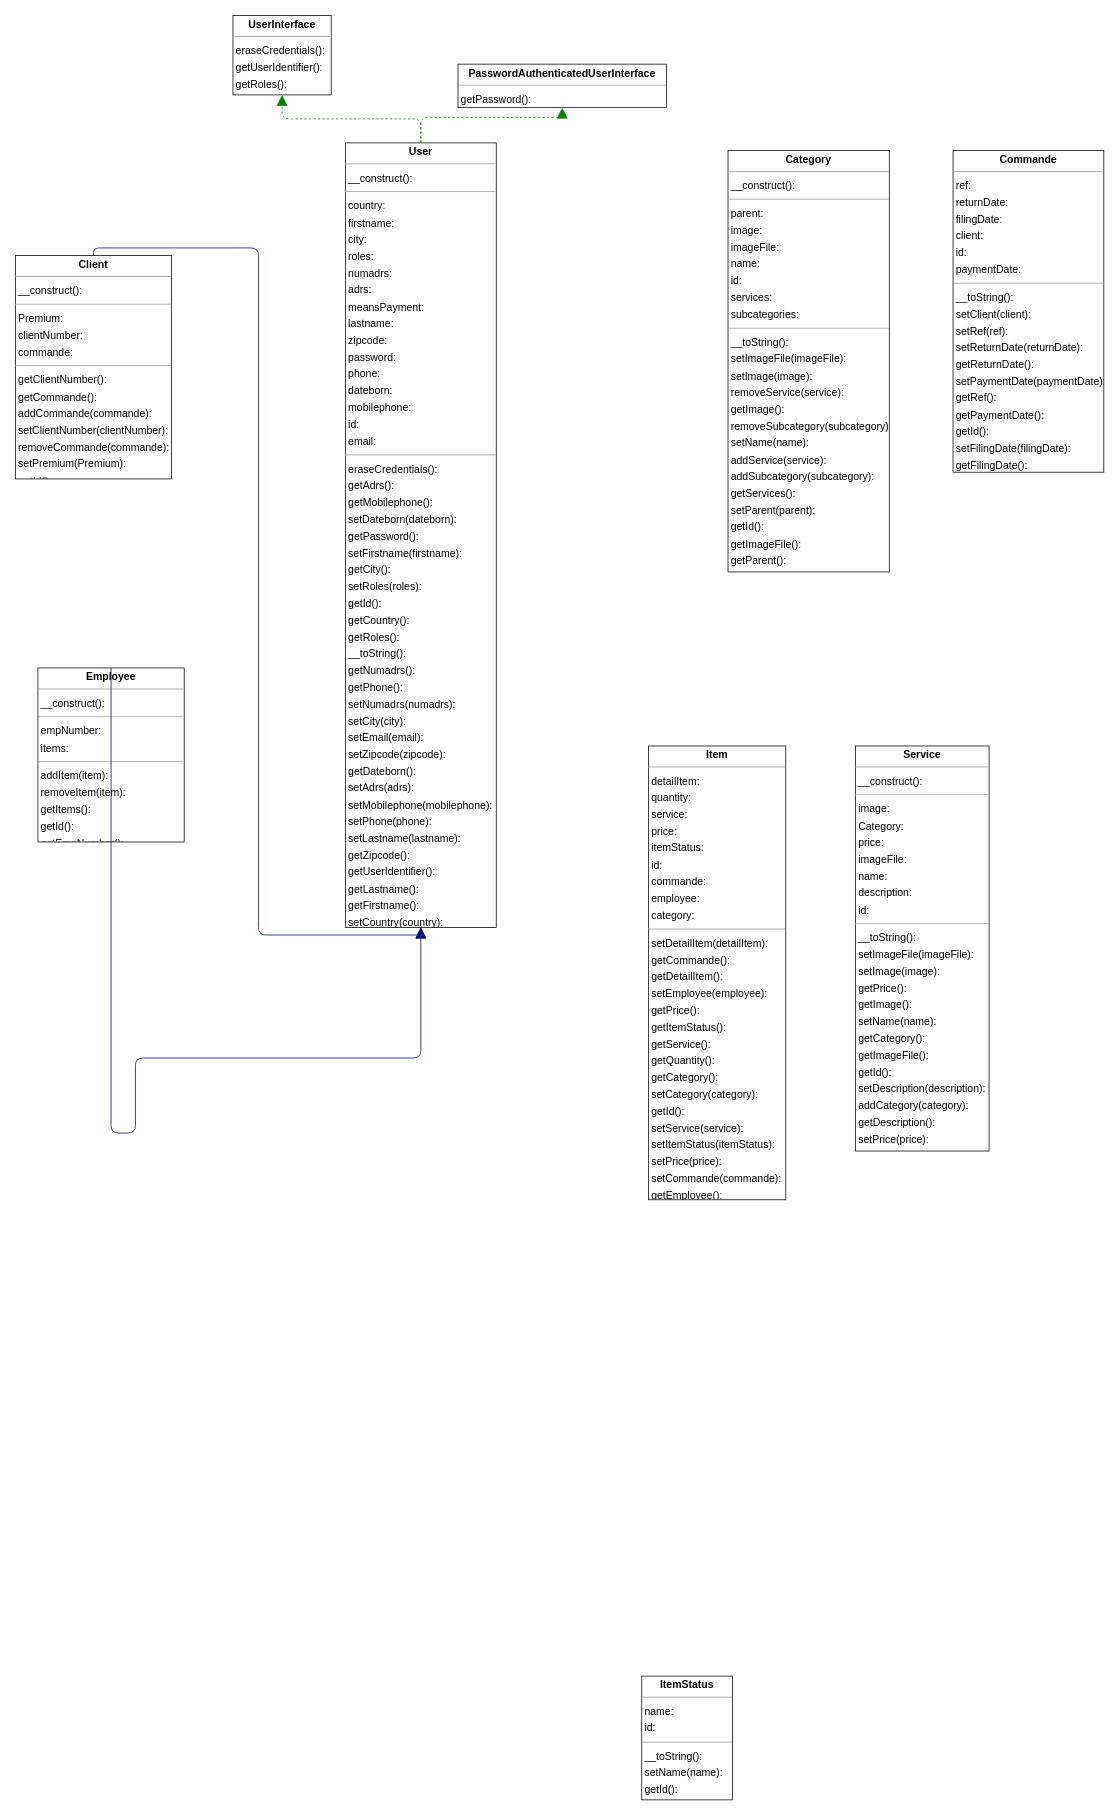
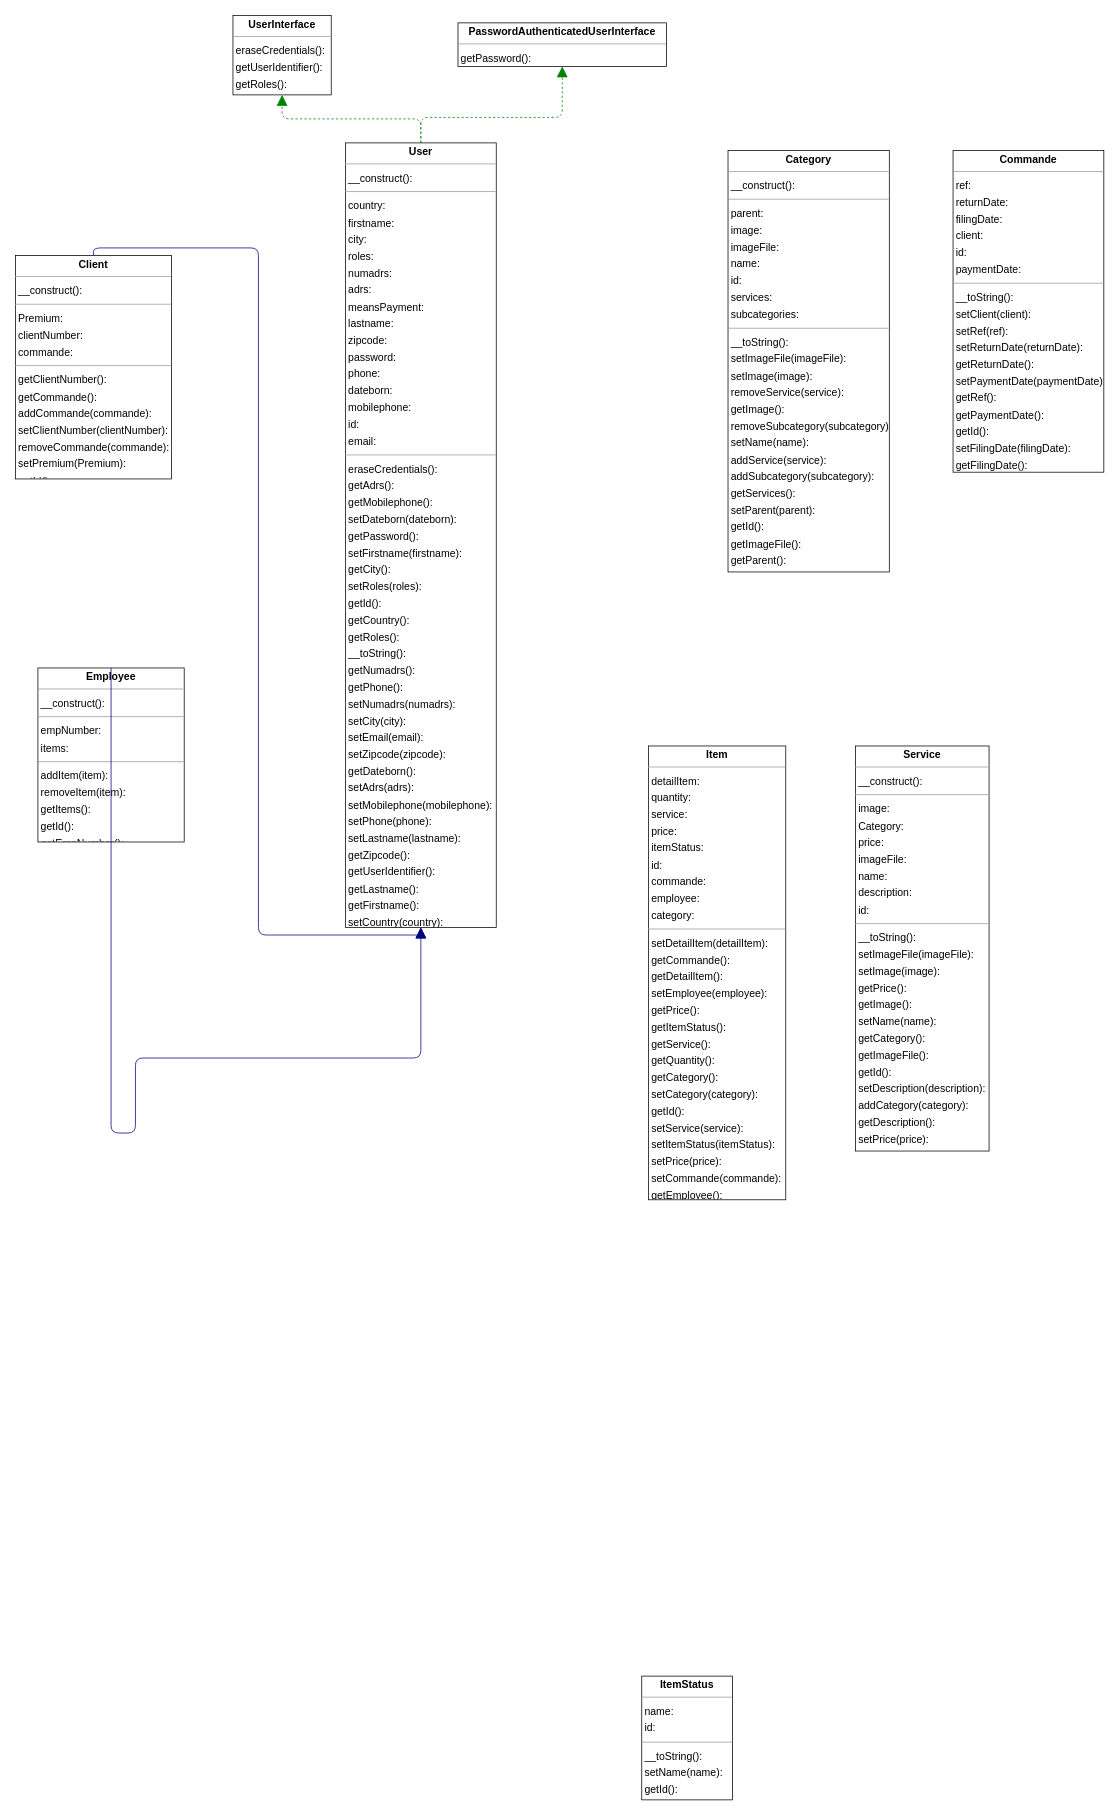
(562, 86) -> (562, 45)
